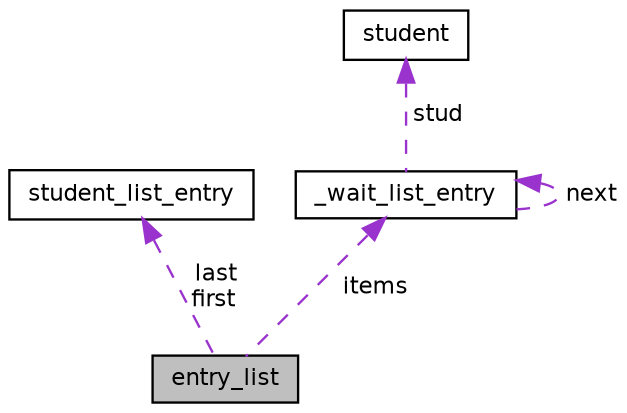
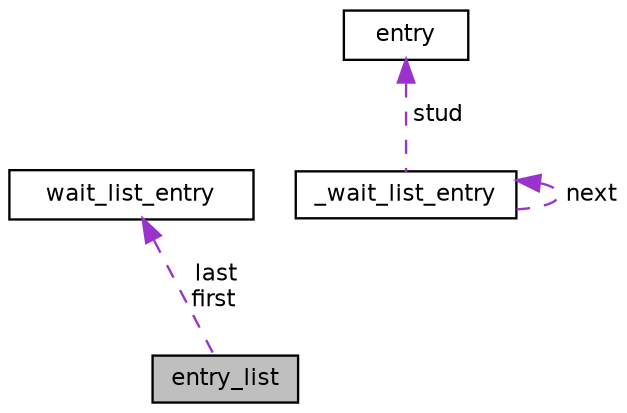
(406, 35) -> (406, 35)
(131, 195) -> (131, 195)
(307, 296) -> none
